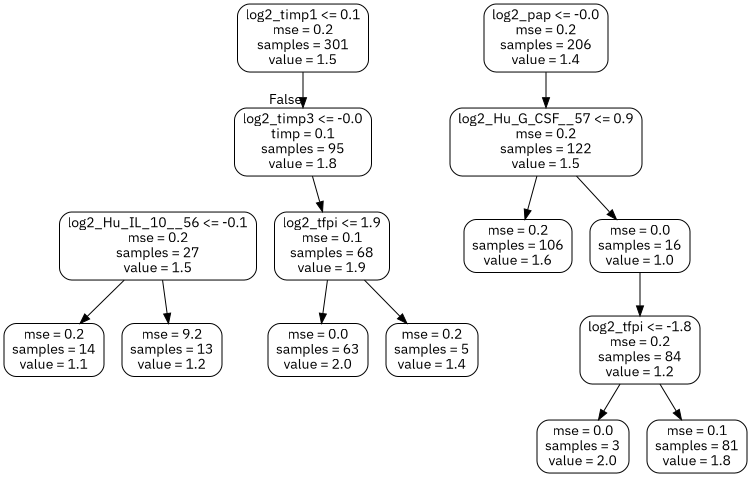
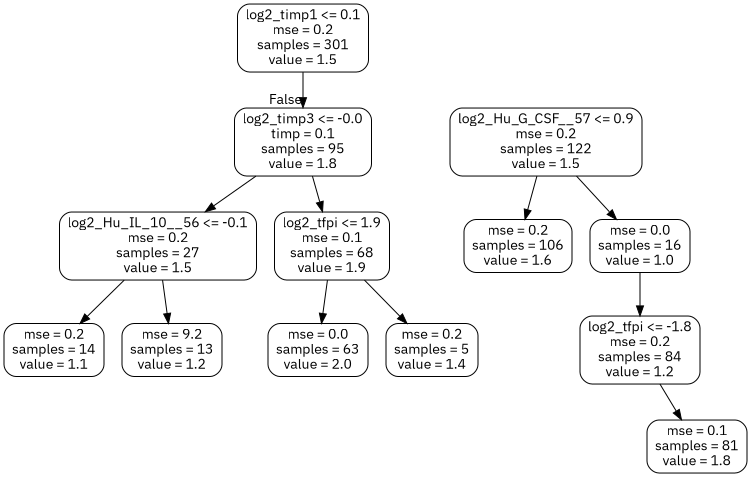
(546, 38) -> none
none -> (235, 191)
(583, 446) -> none
